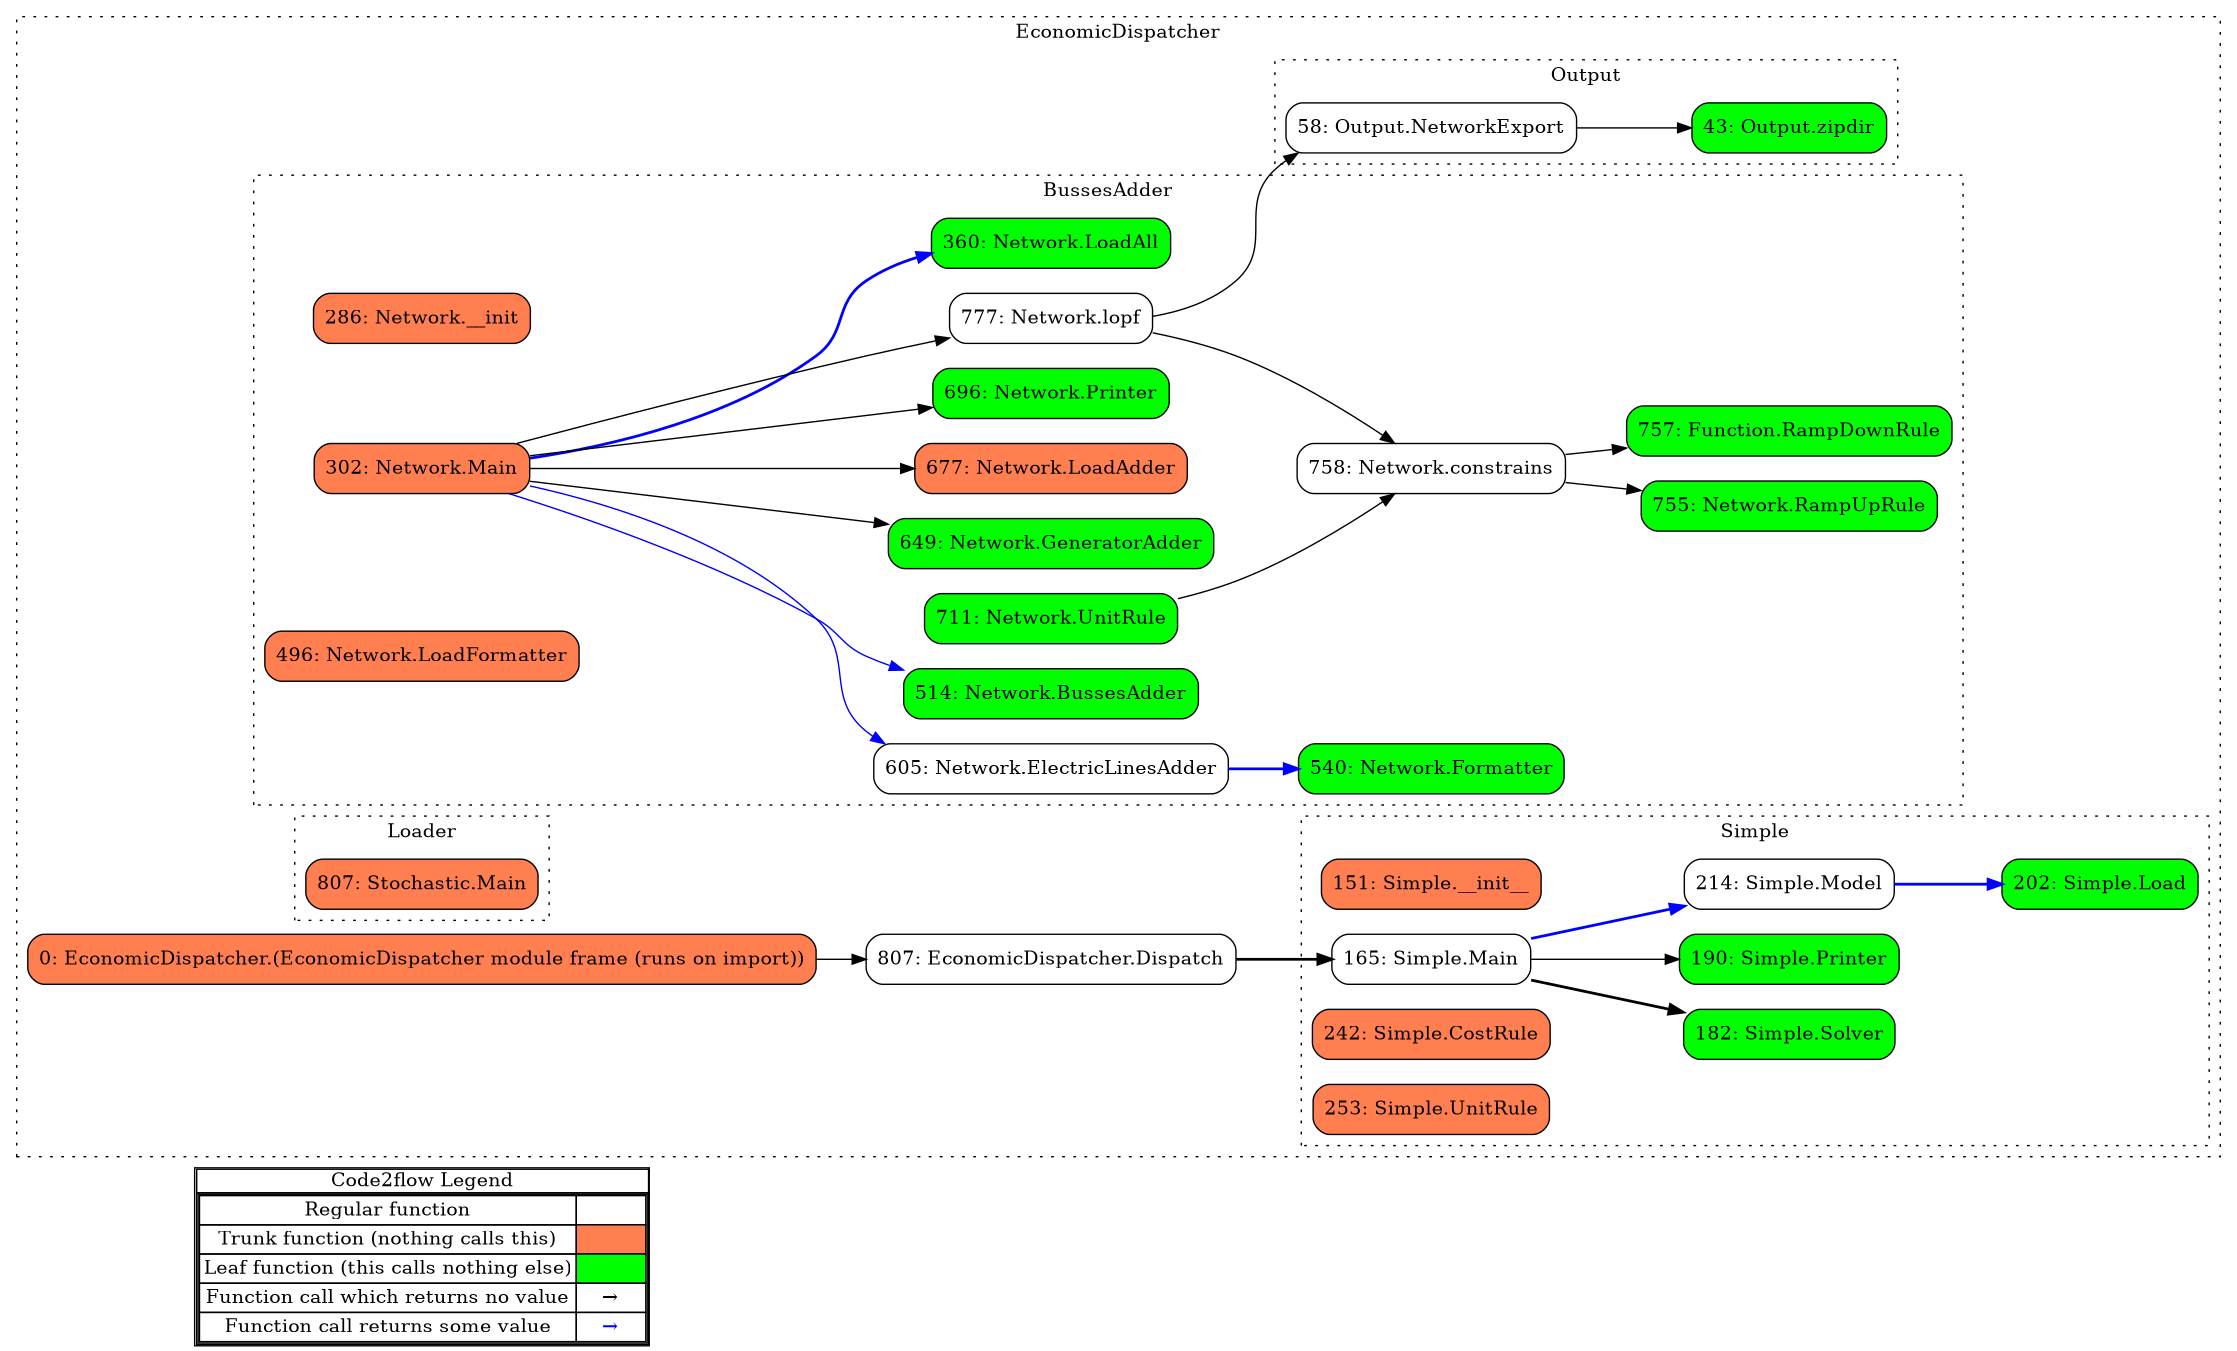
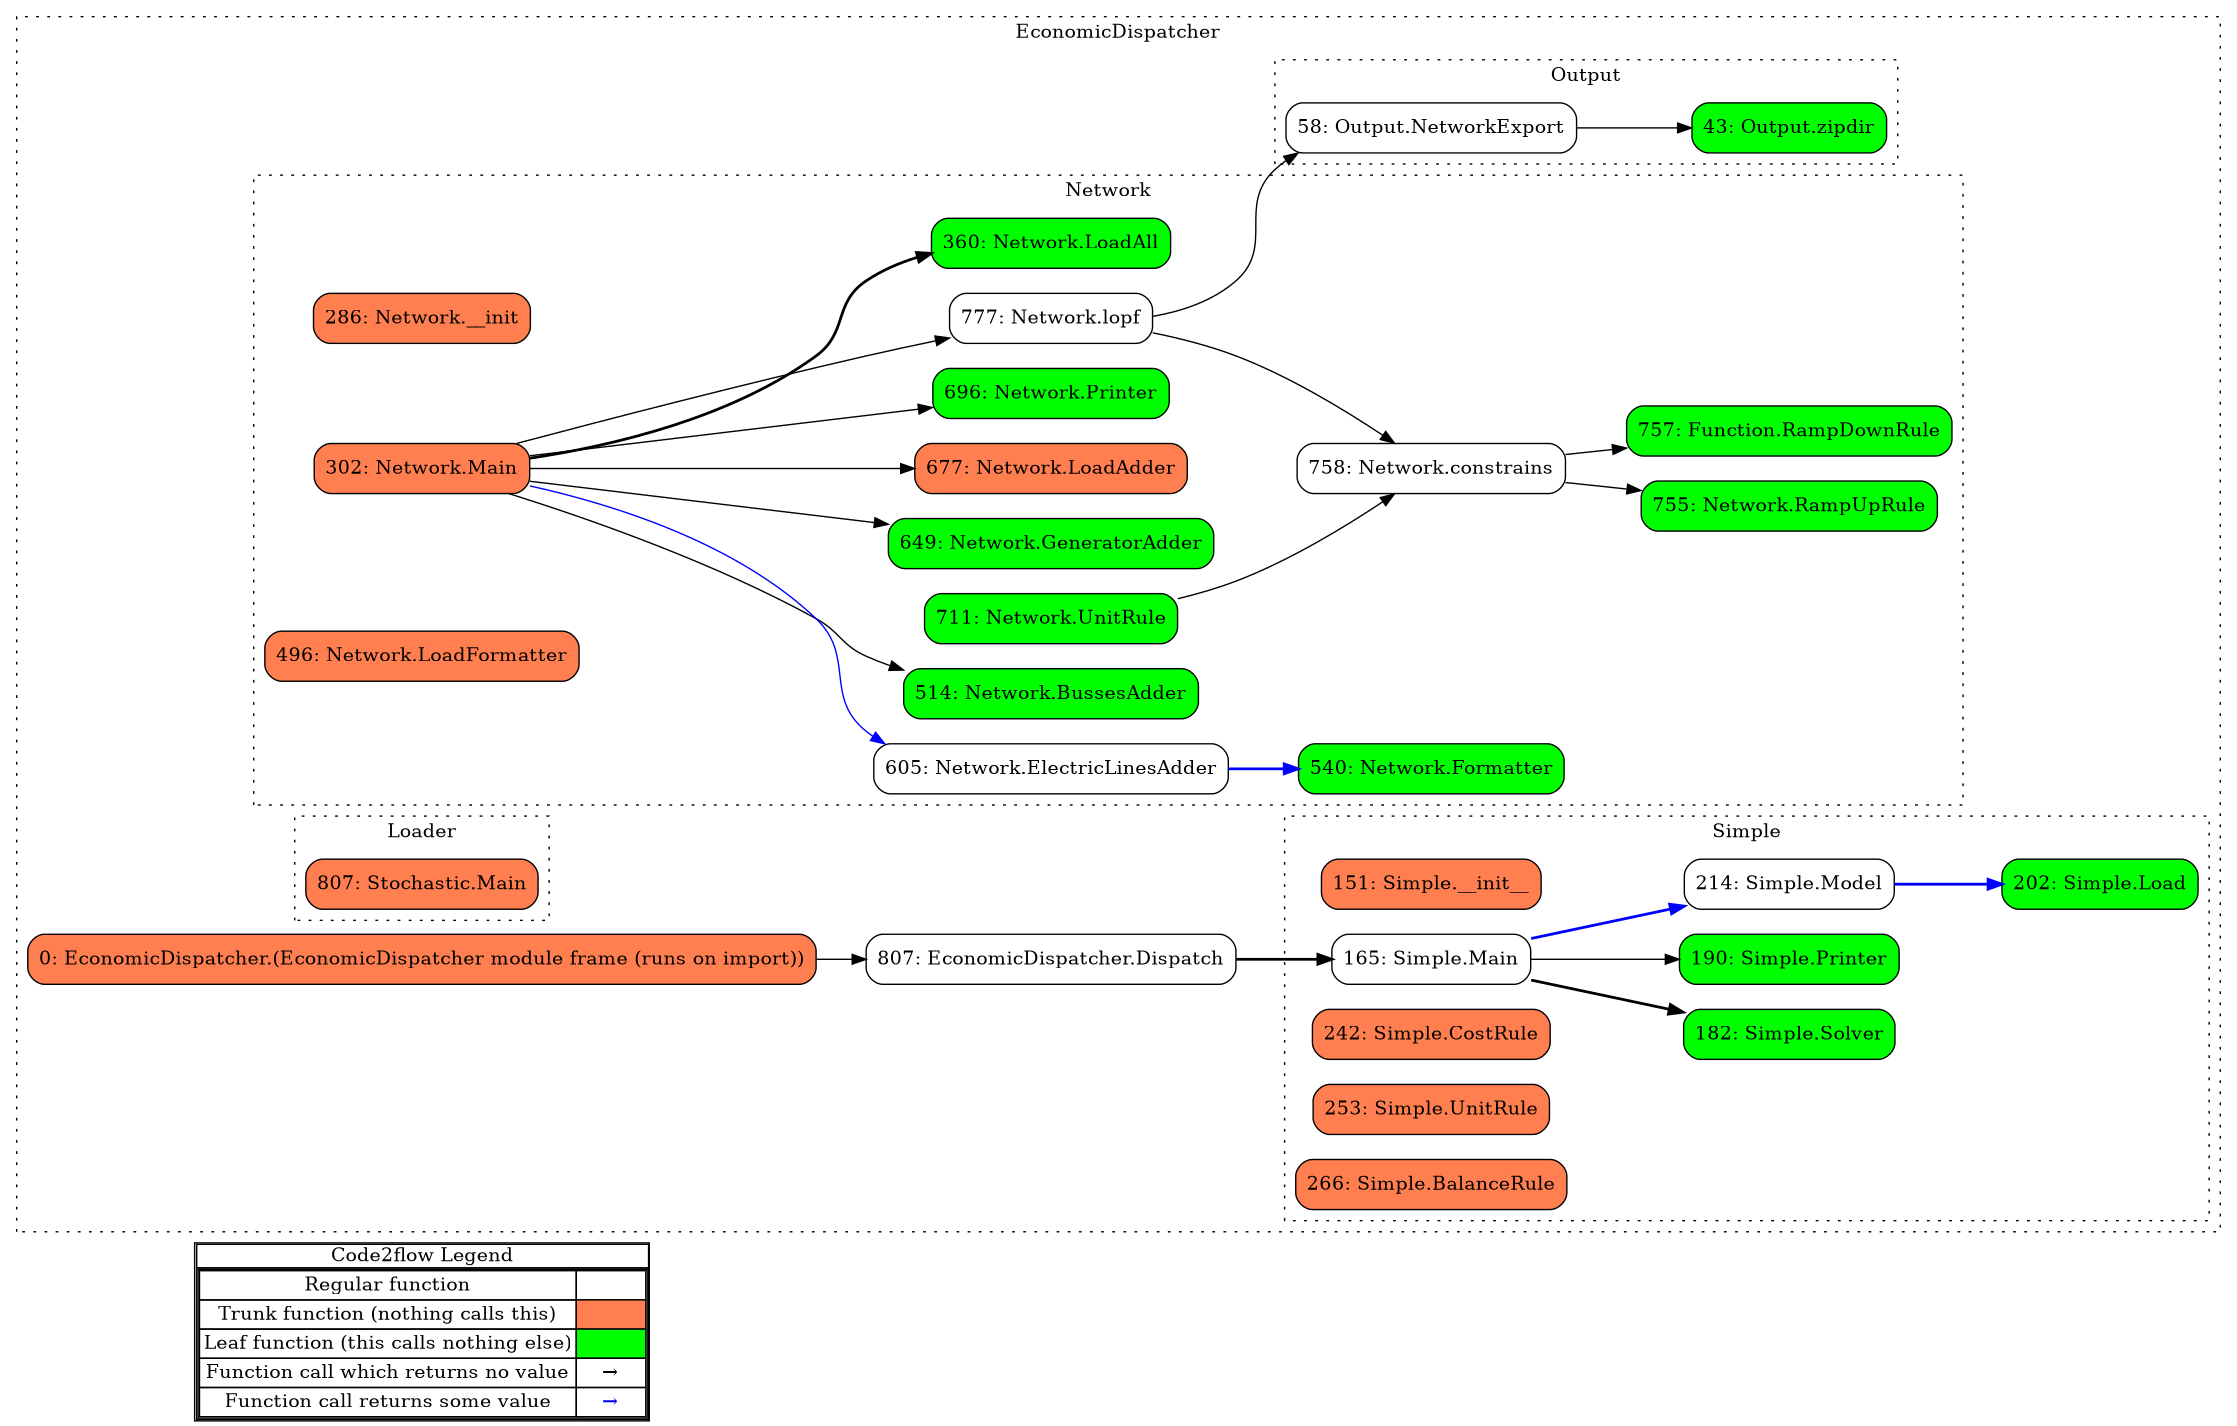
(1108, 191) -> (1108, 191)
(748, 396) -> (748, 396)
(706, 566) -> (706, 566)
none -> (1431, 1185)
